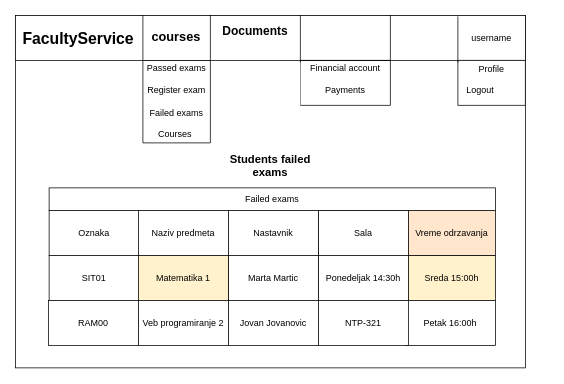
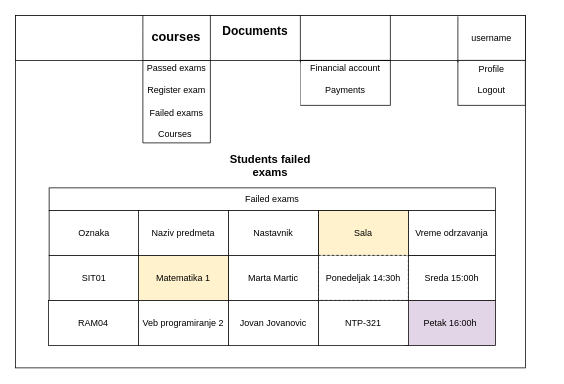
(78, 39) -> none
(480, 90) -> (492, 90)
(363, 233) -> (363, 233)
(452, 233) -> (452, 233)
(363, 278) -> (363, 278)
(452, 278) -> (452, 278)
(93, 323) -> (93, 323)
(450, 323) -> (450, 323)
